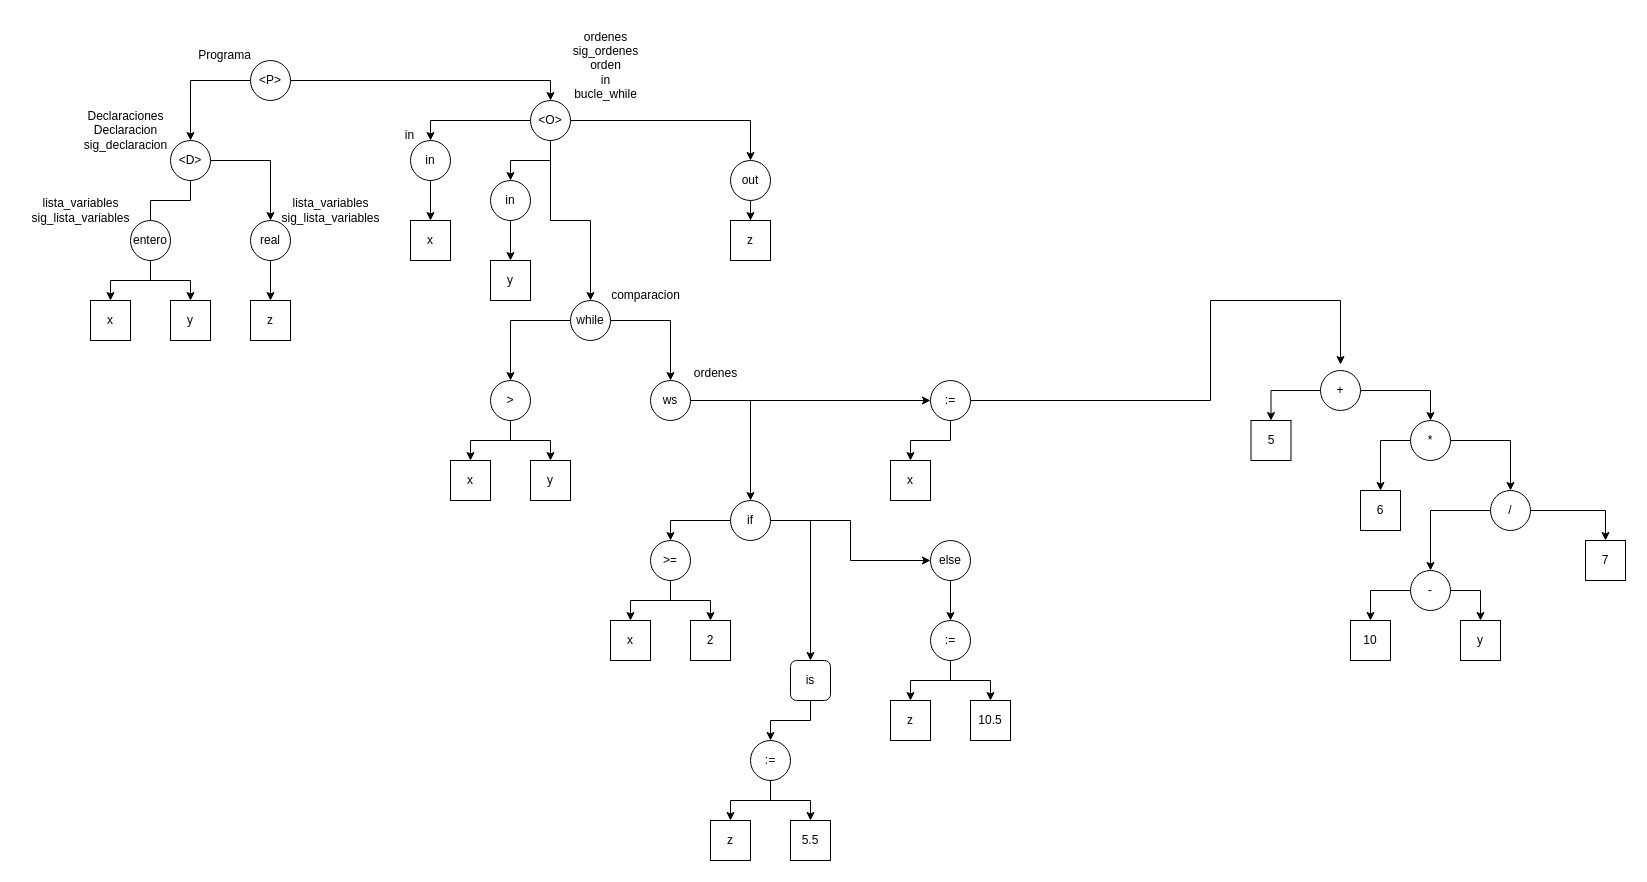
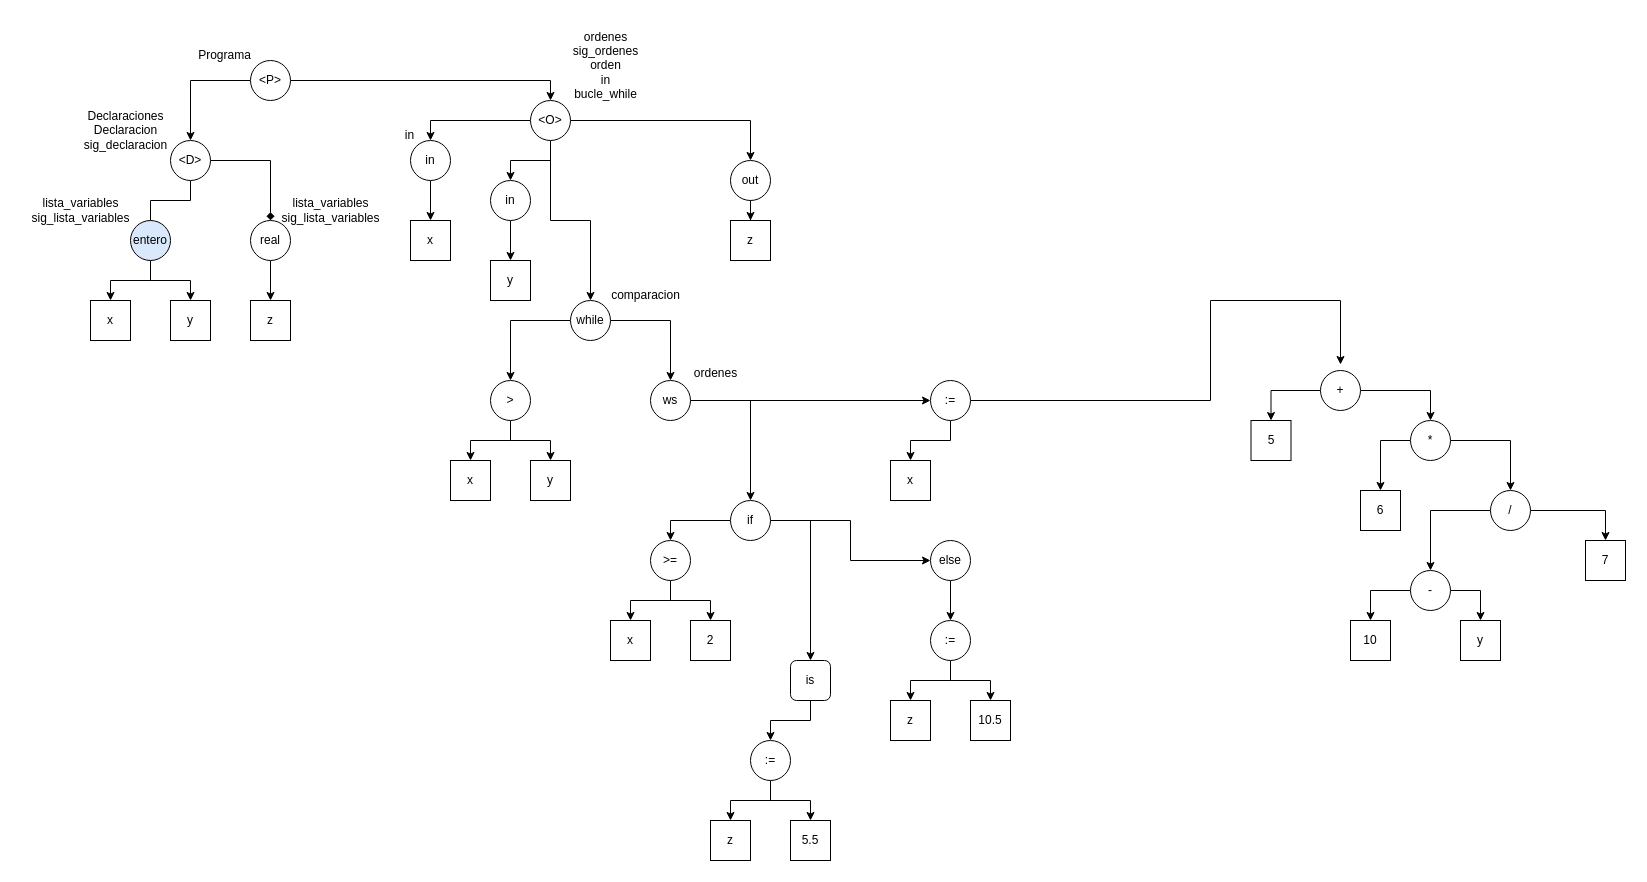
(271, 212) -> (271, 212)
(151, 241) -> (151, 241)
